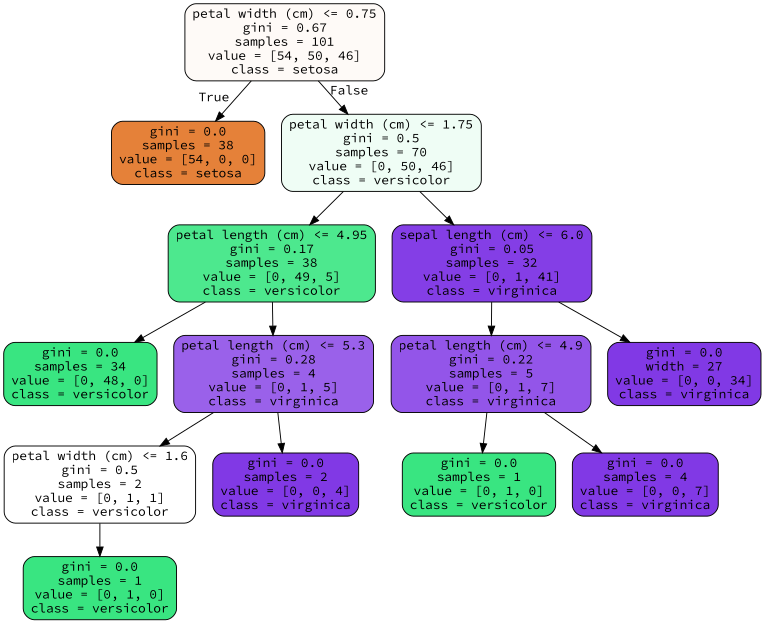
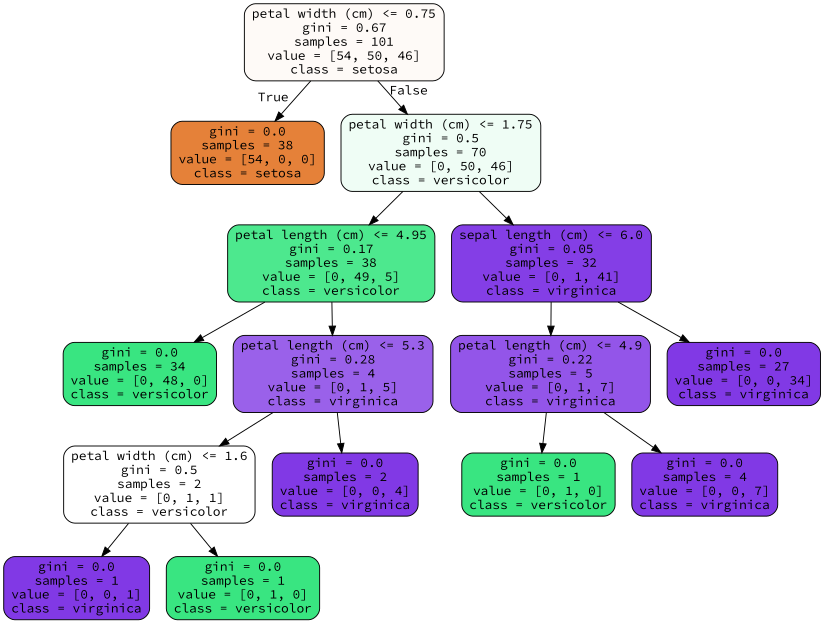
(684, 374) -> (744, 374)
none -> (77, 588)
